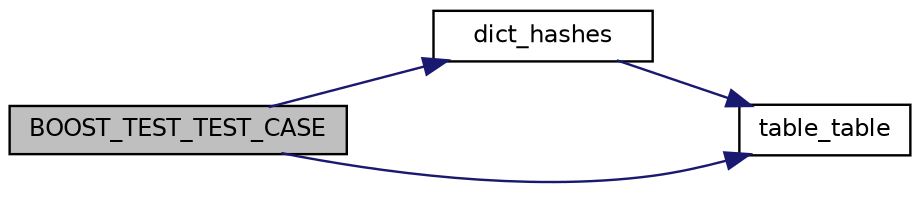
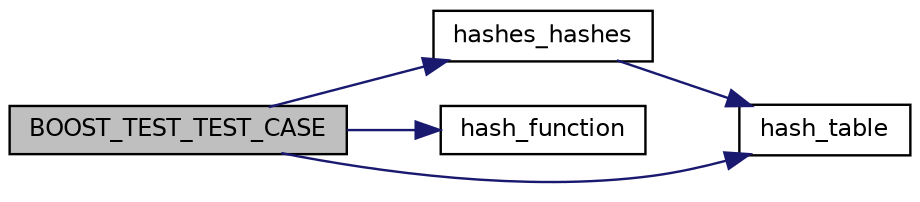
(543, 36) -> (543, 36)
none -> (543, 130)
(825, 130) -> (825, 130)
